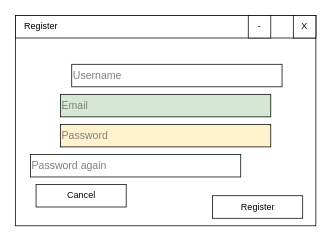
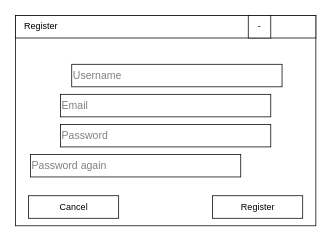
(304, 27) -> none
(165, 105) -> (165, 105)
(165, 135) -> (165, 135)
(81, 195) -> (74, 207)
